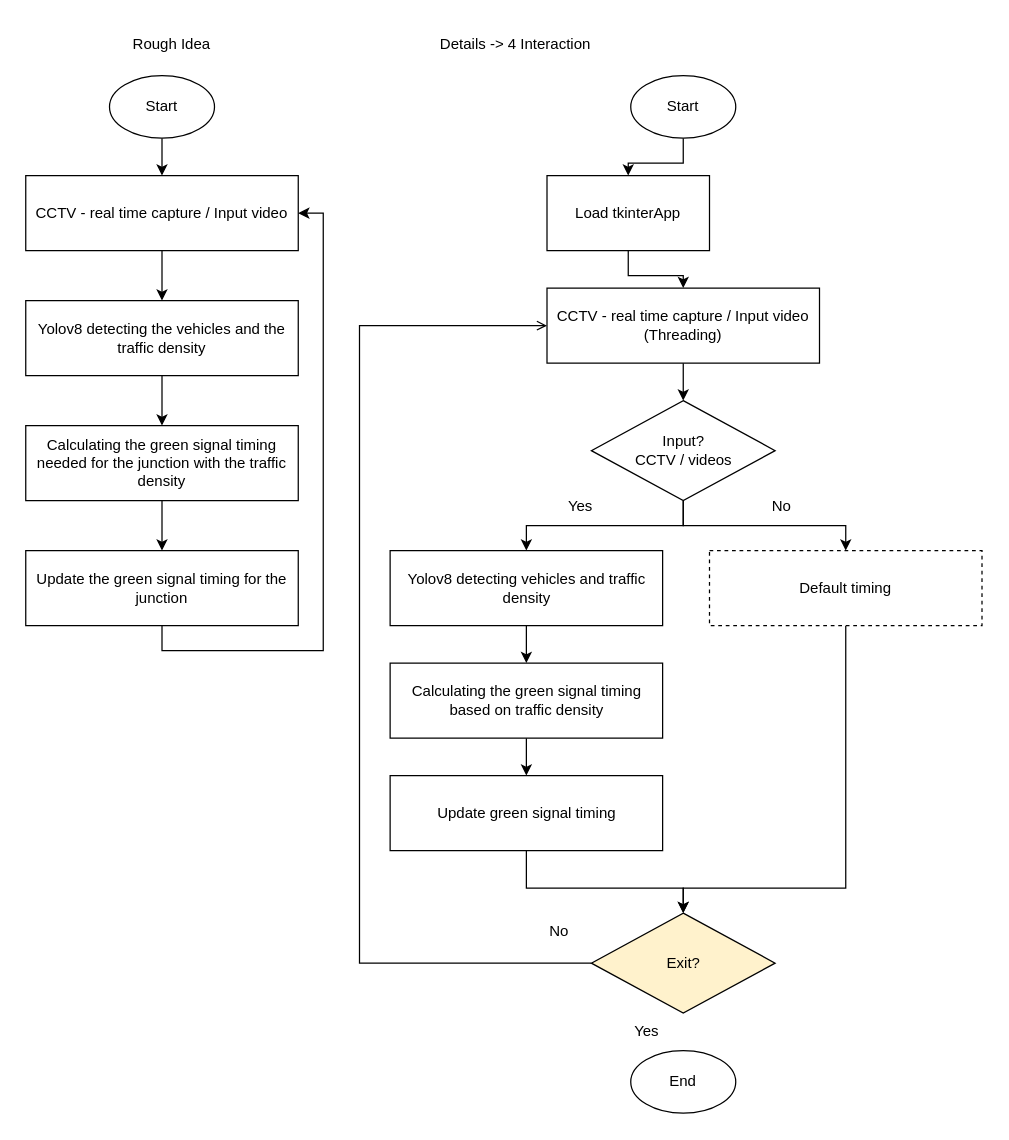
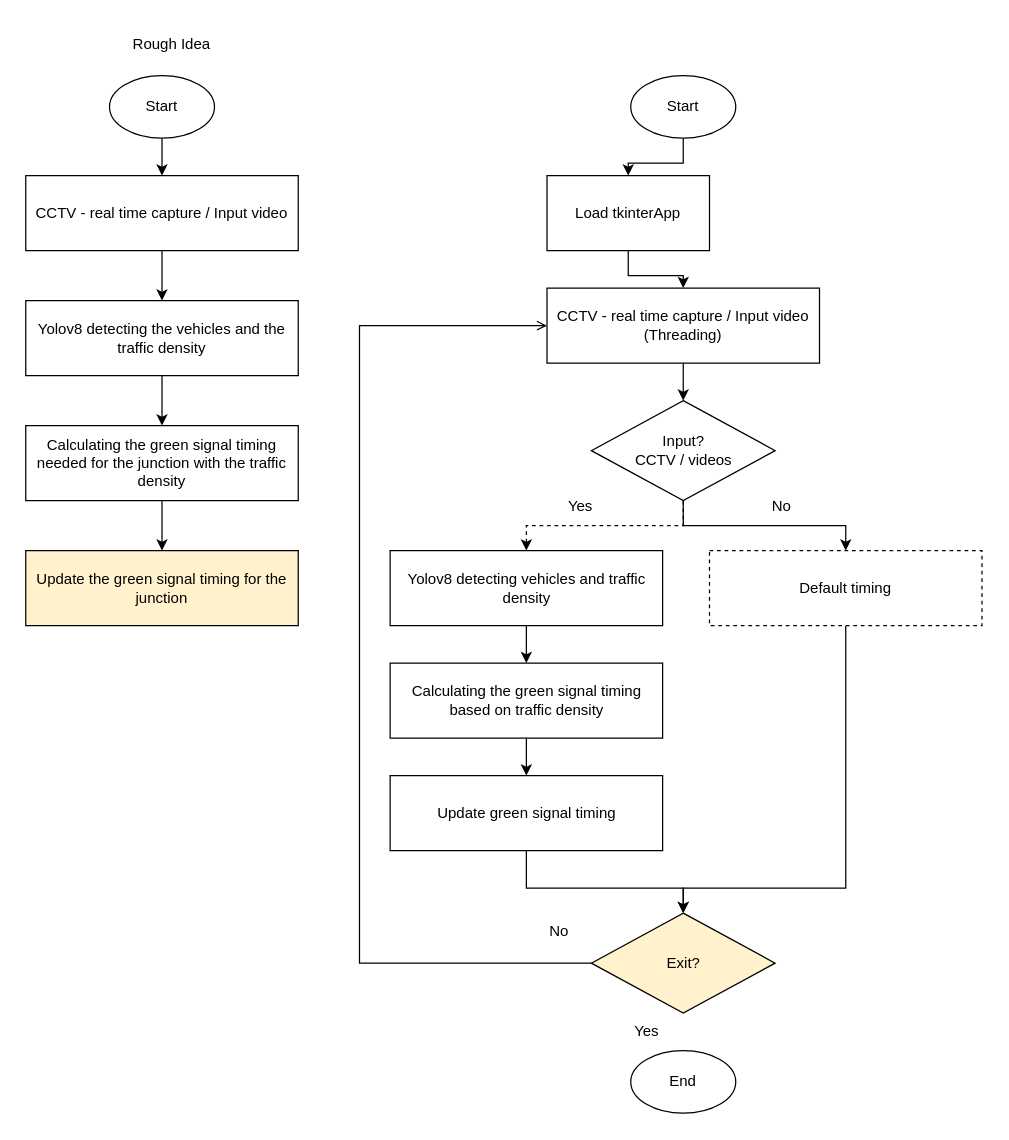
(516, 44) -> none
(323, 516) -> none
(598, 526) -> (598, 526)
(162, 588) -> (162, 588)
